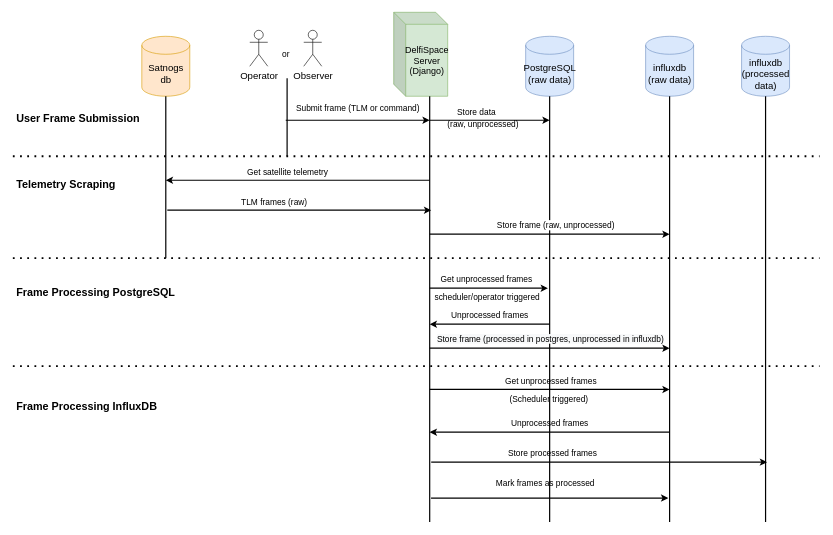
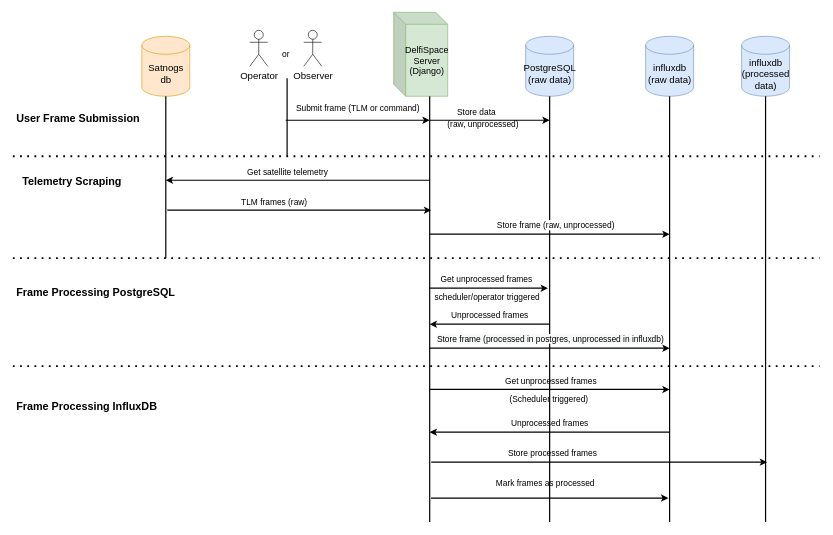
(74, 183) -> (80, 180)
